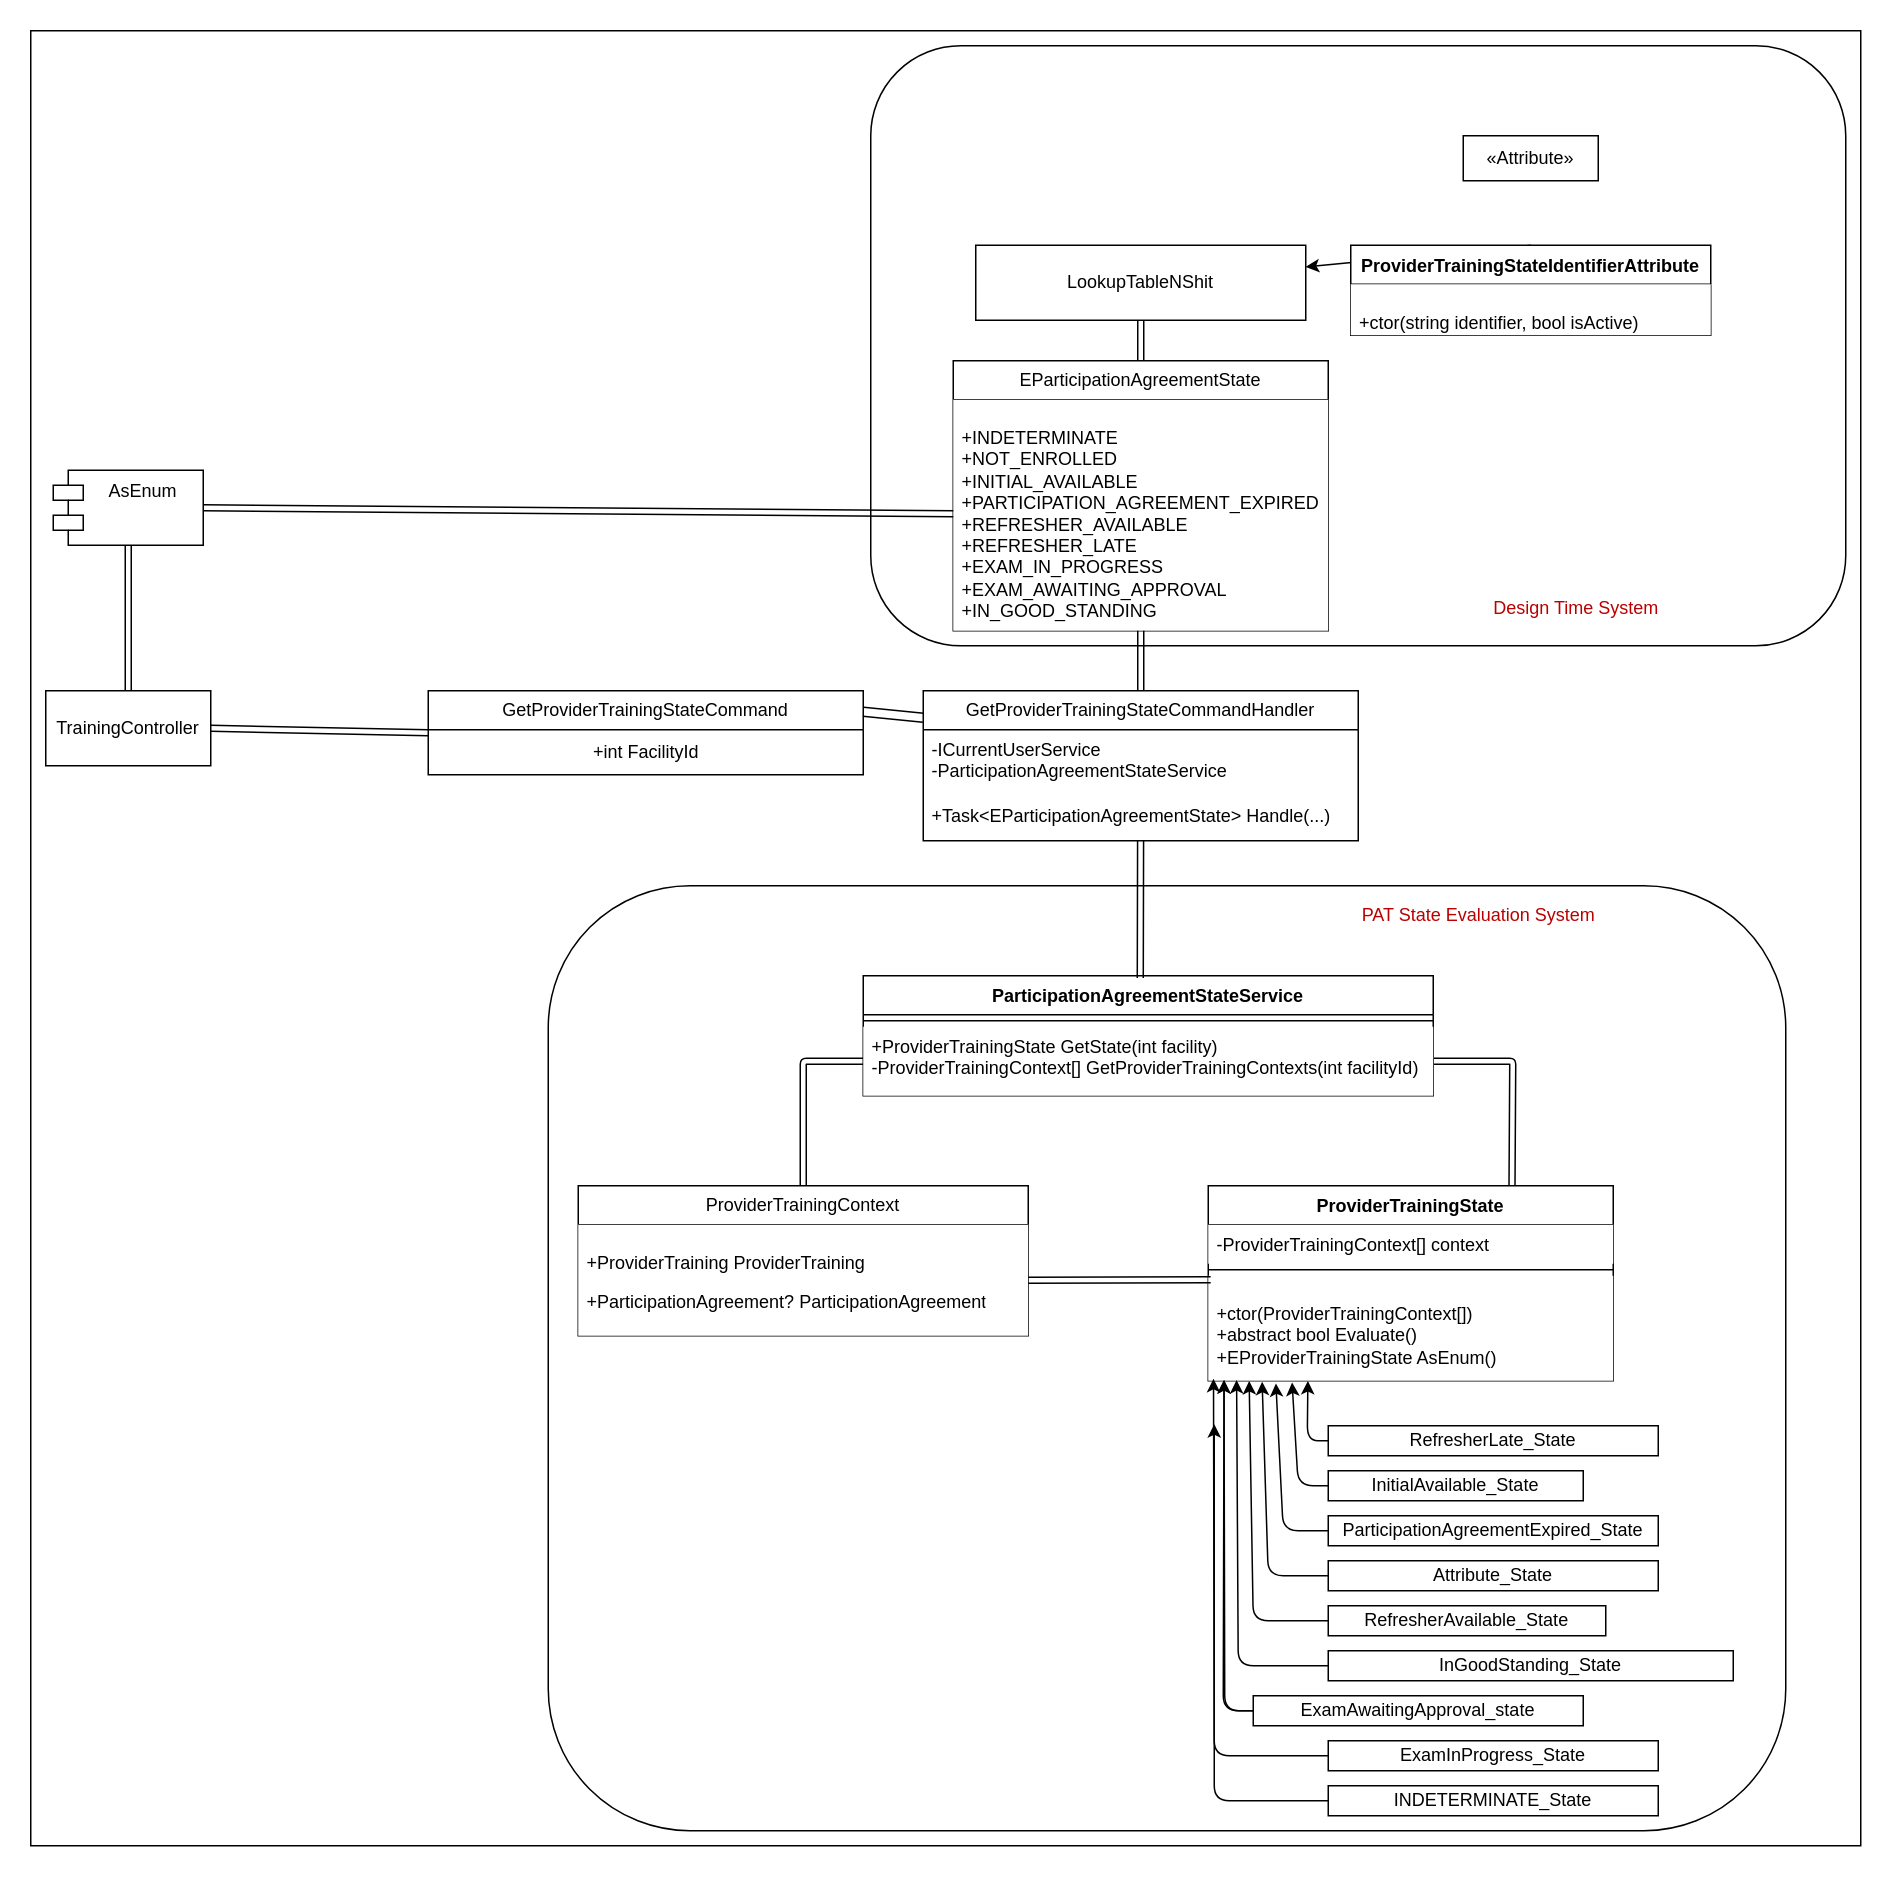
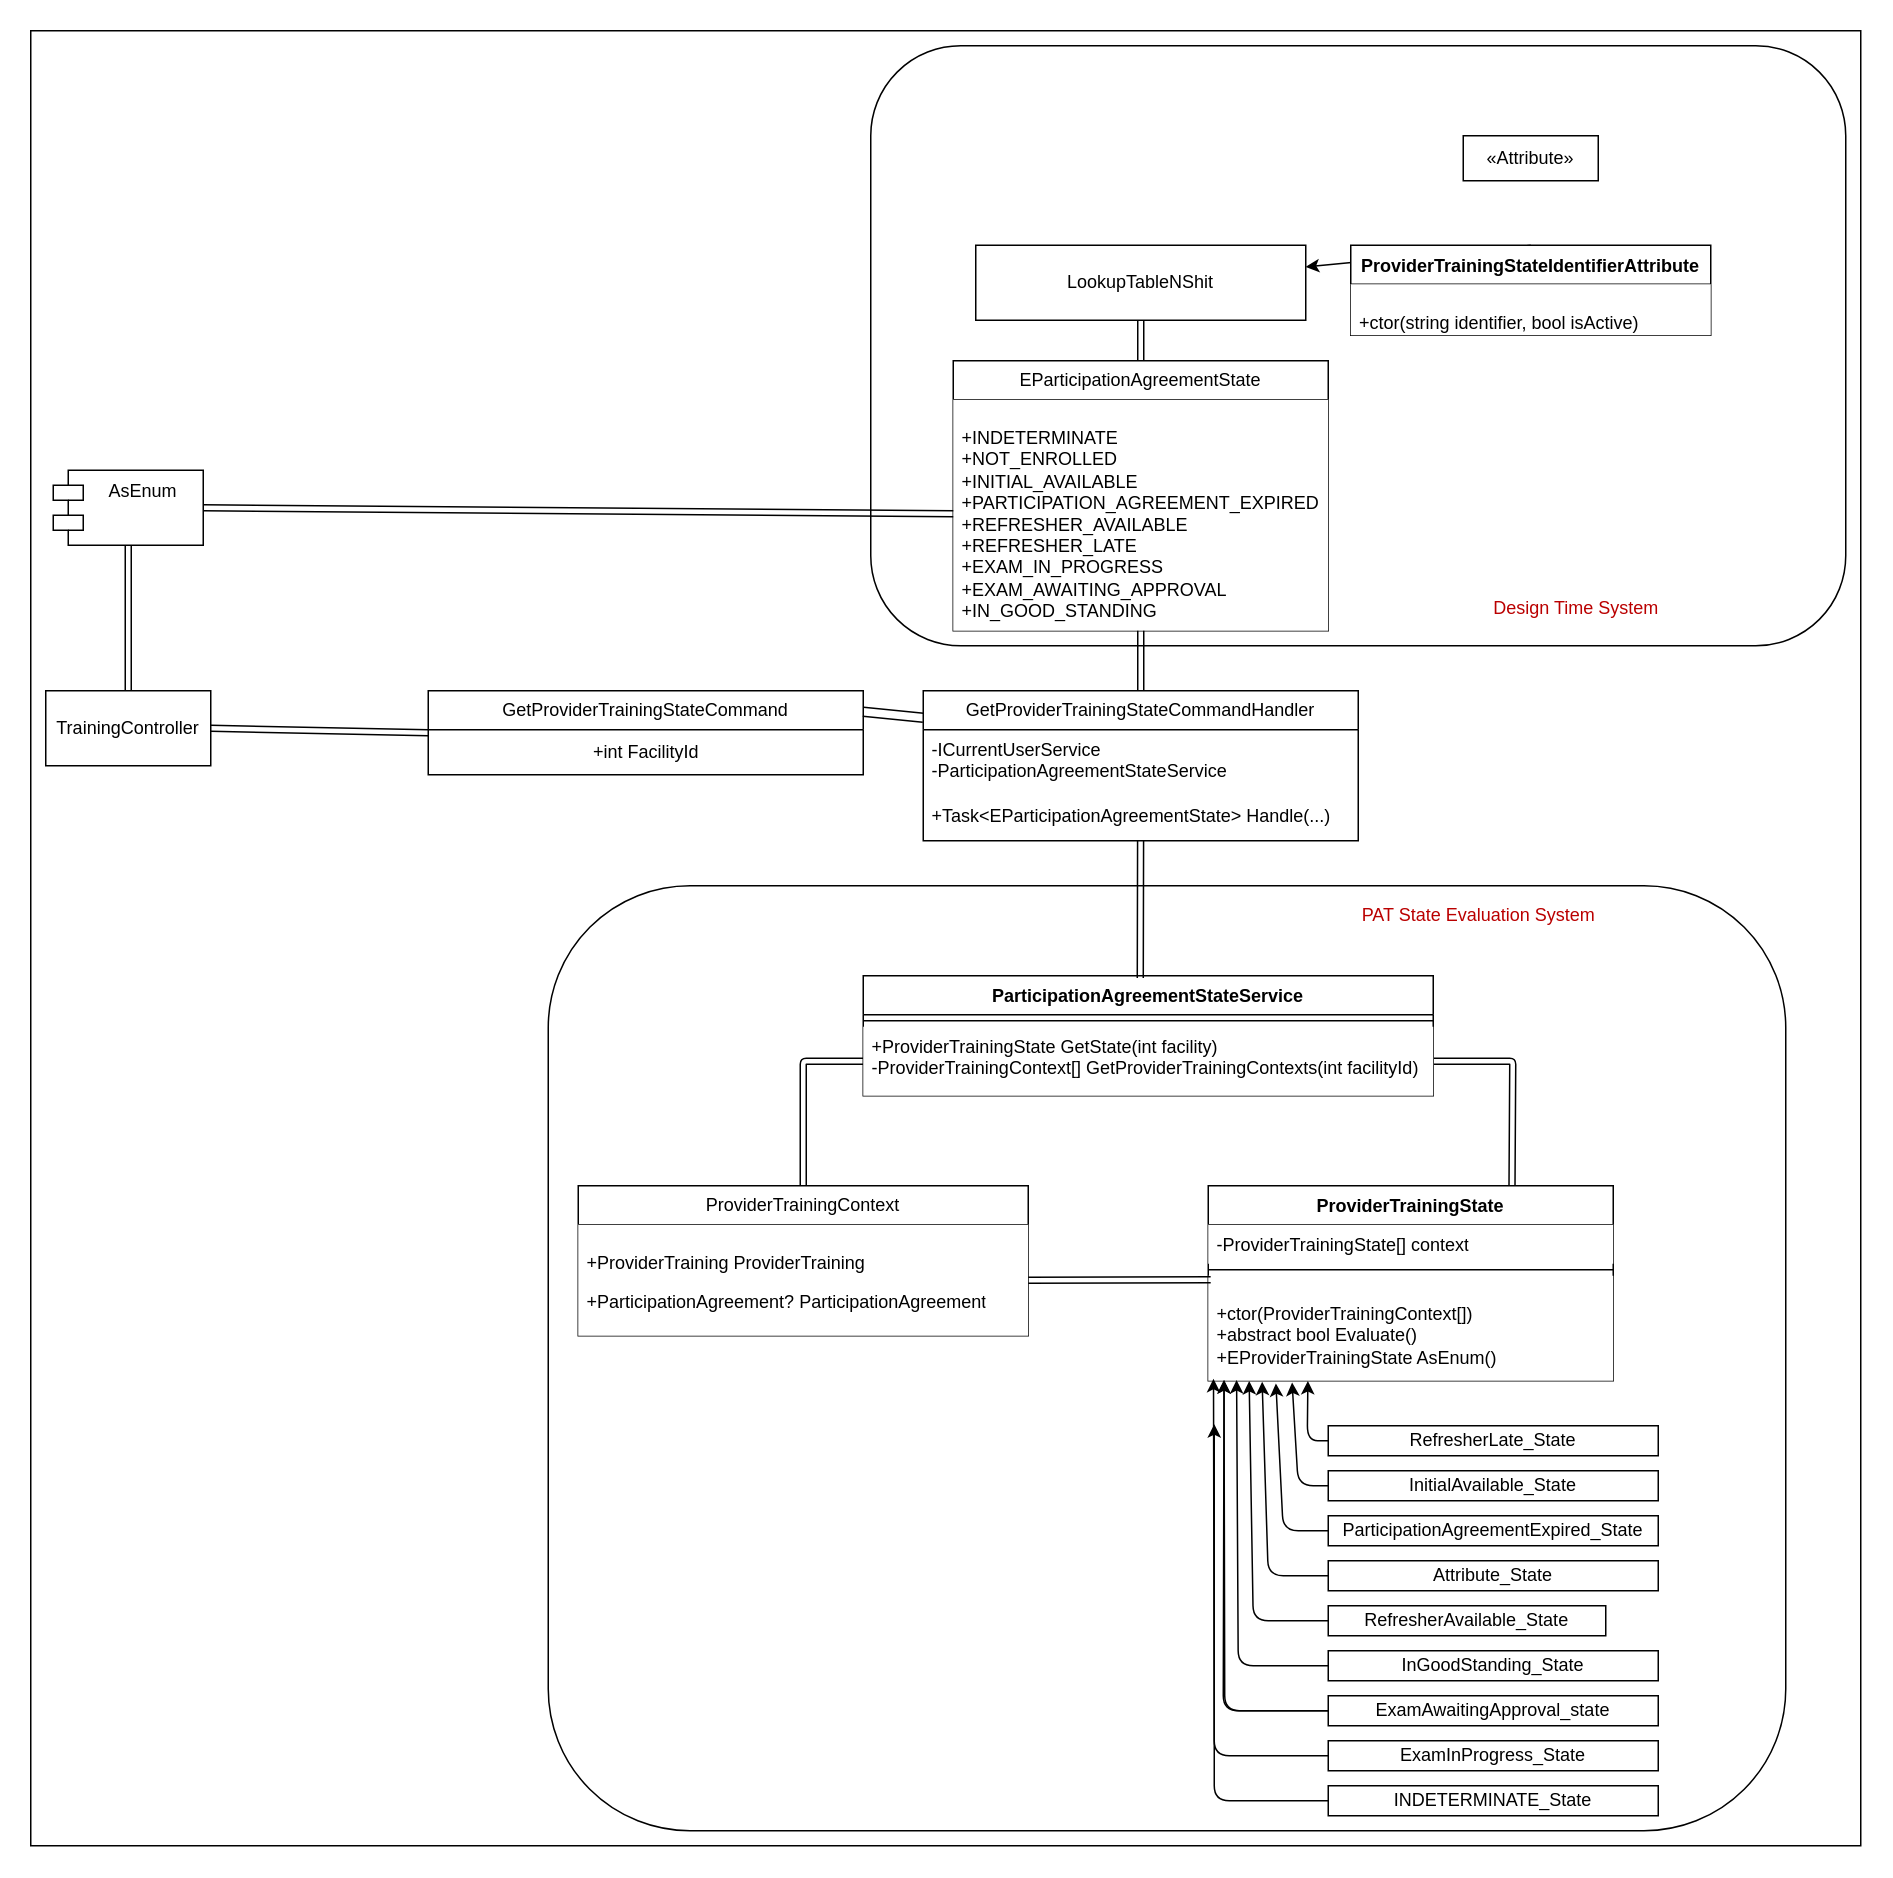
(1379, 1246) -> (1369, 1246)
(1456, 1486) -> (1493, 1486)
(1531, 1666) -> (1493, 1666)
(1418, 1711) -> (1493, 1711)
